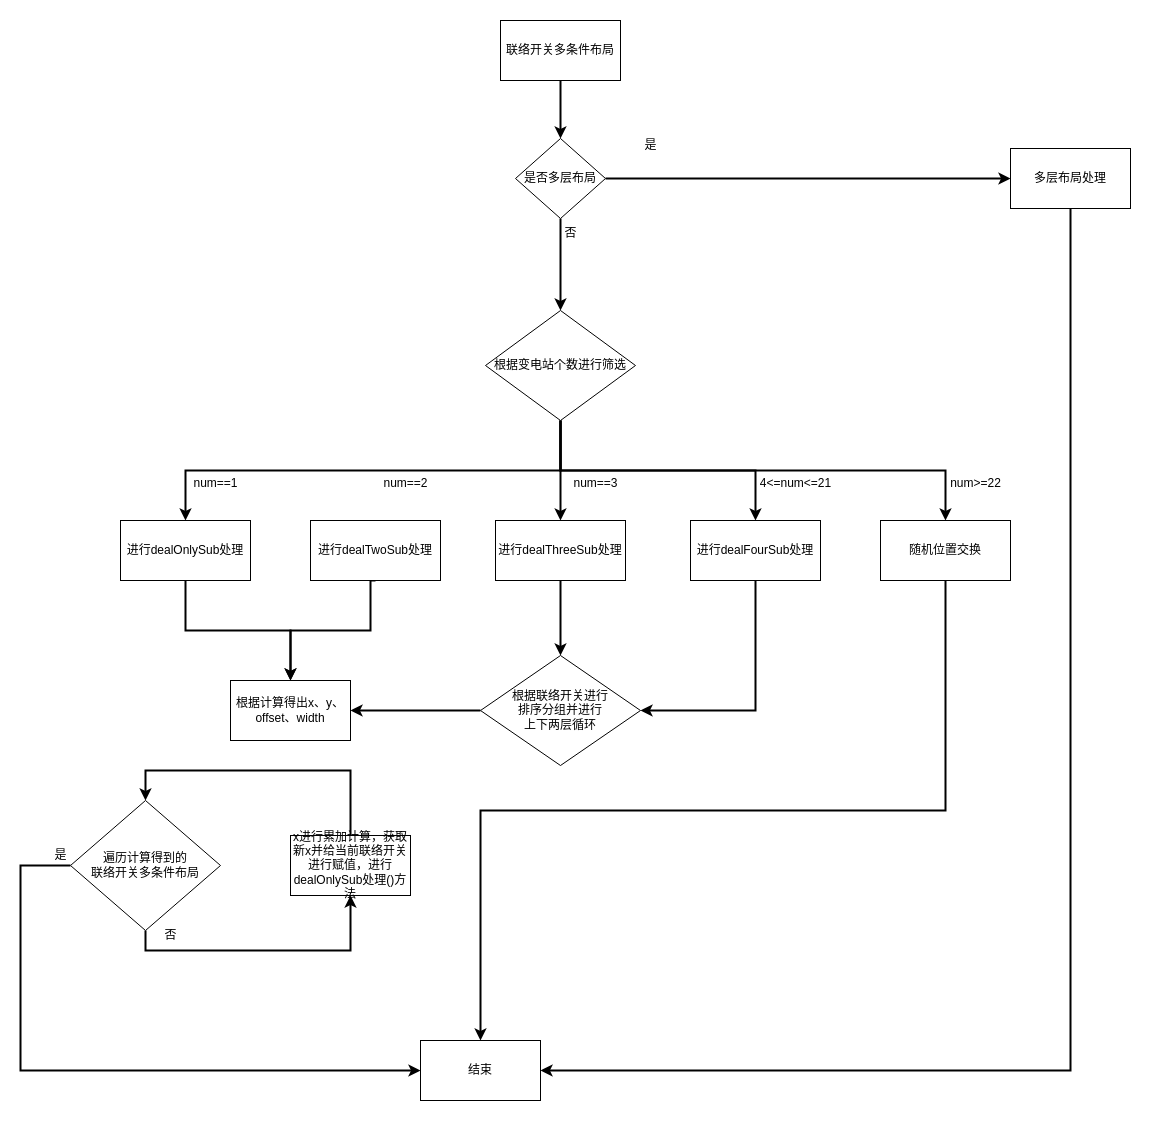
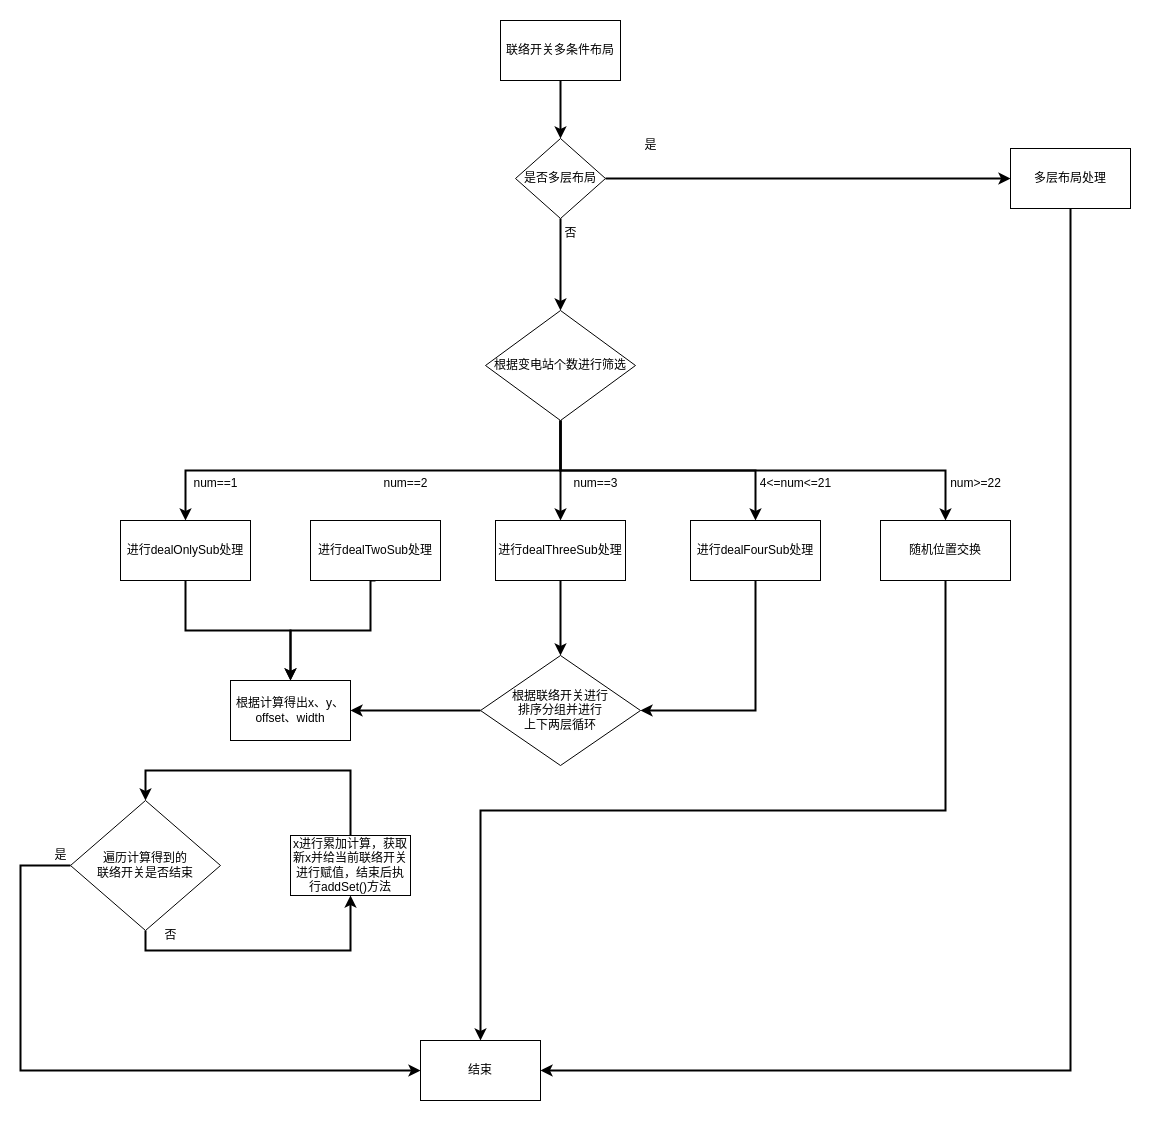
(146, 866) -> (146, 866)
(351, 866) -> (351, 866)
